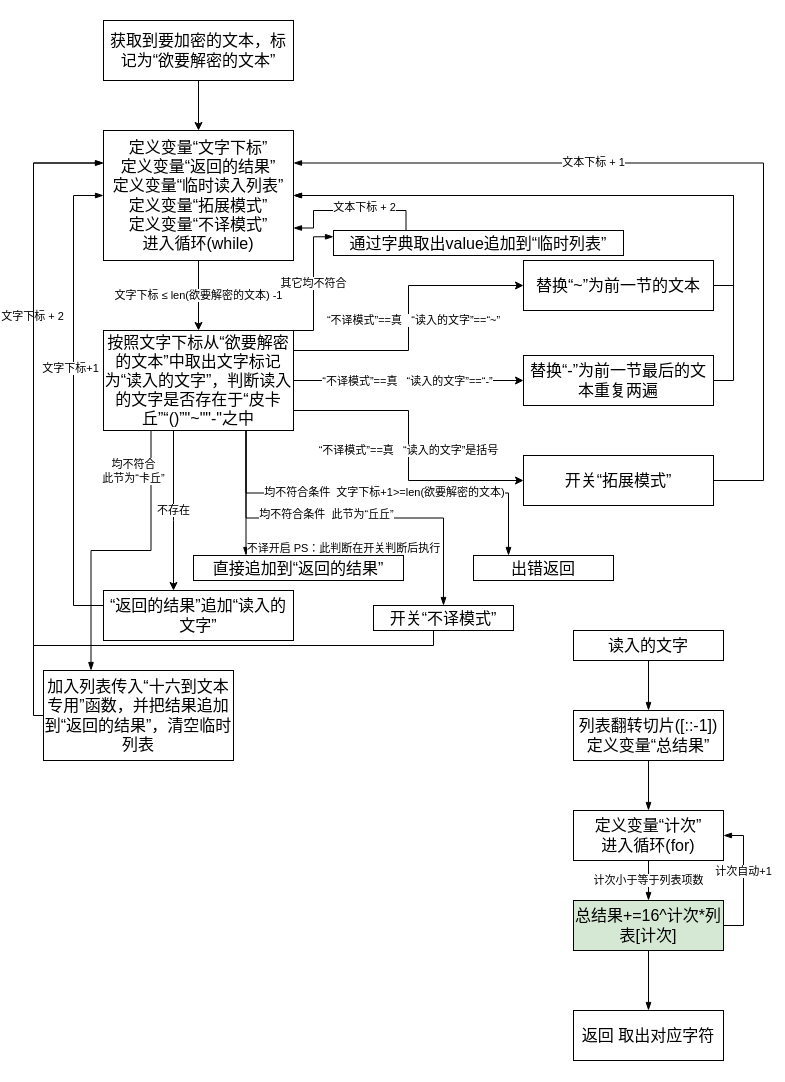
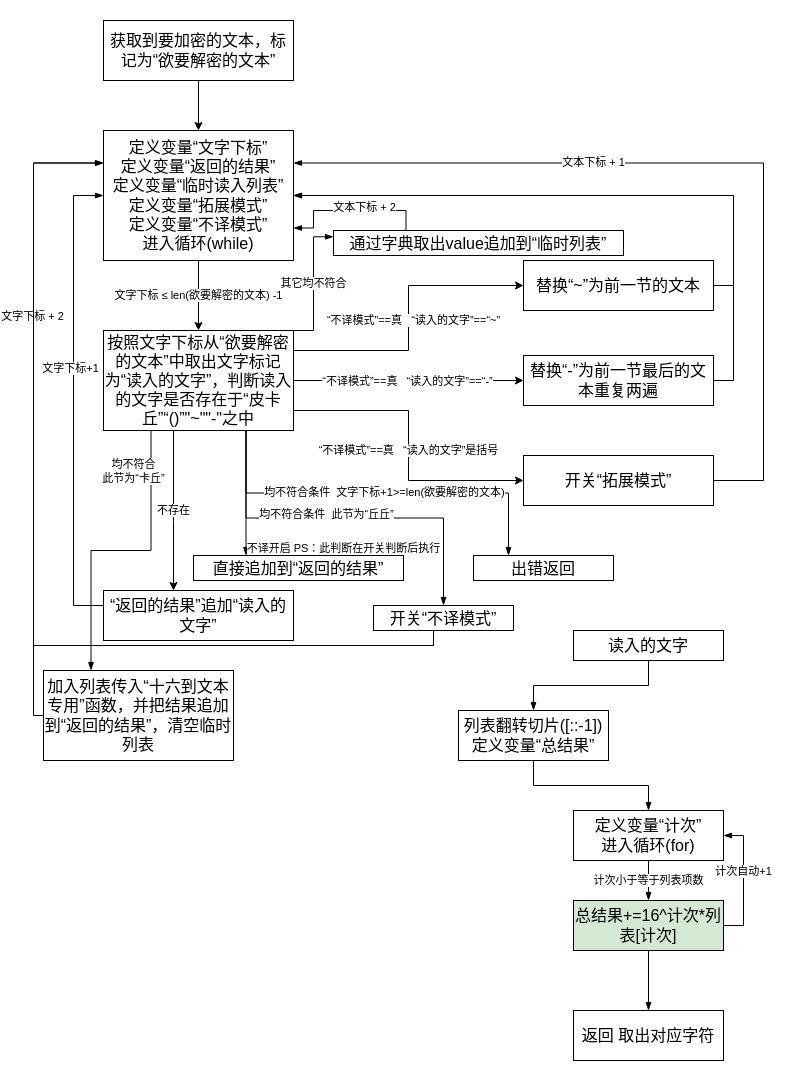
(649, 736) -> (534, 736)
